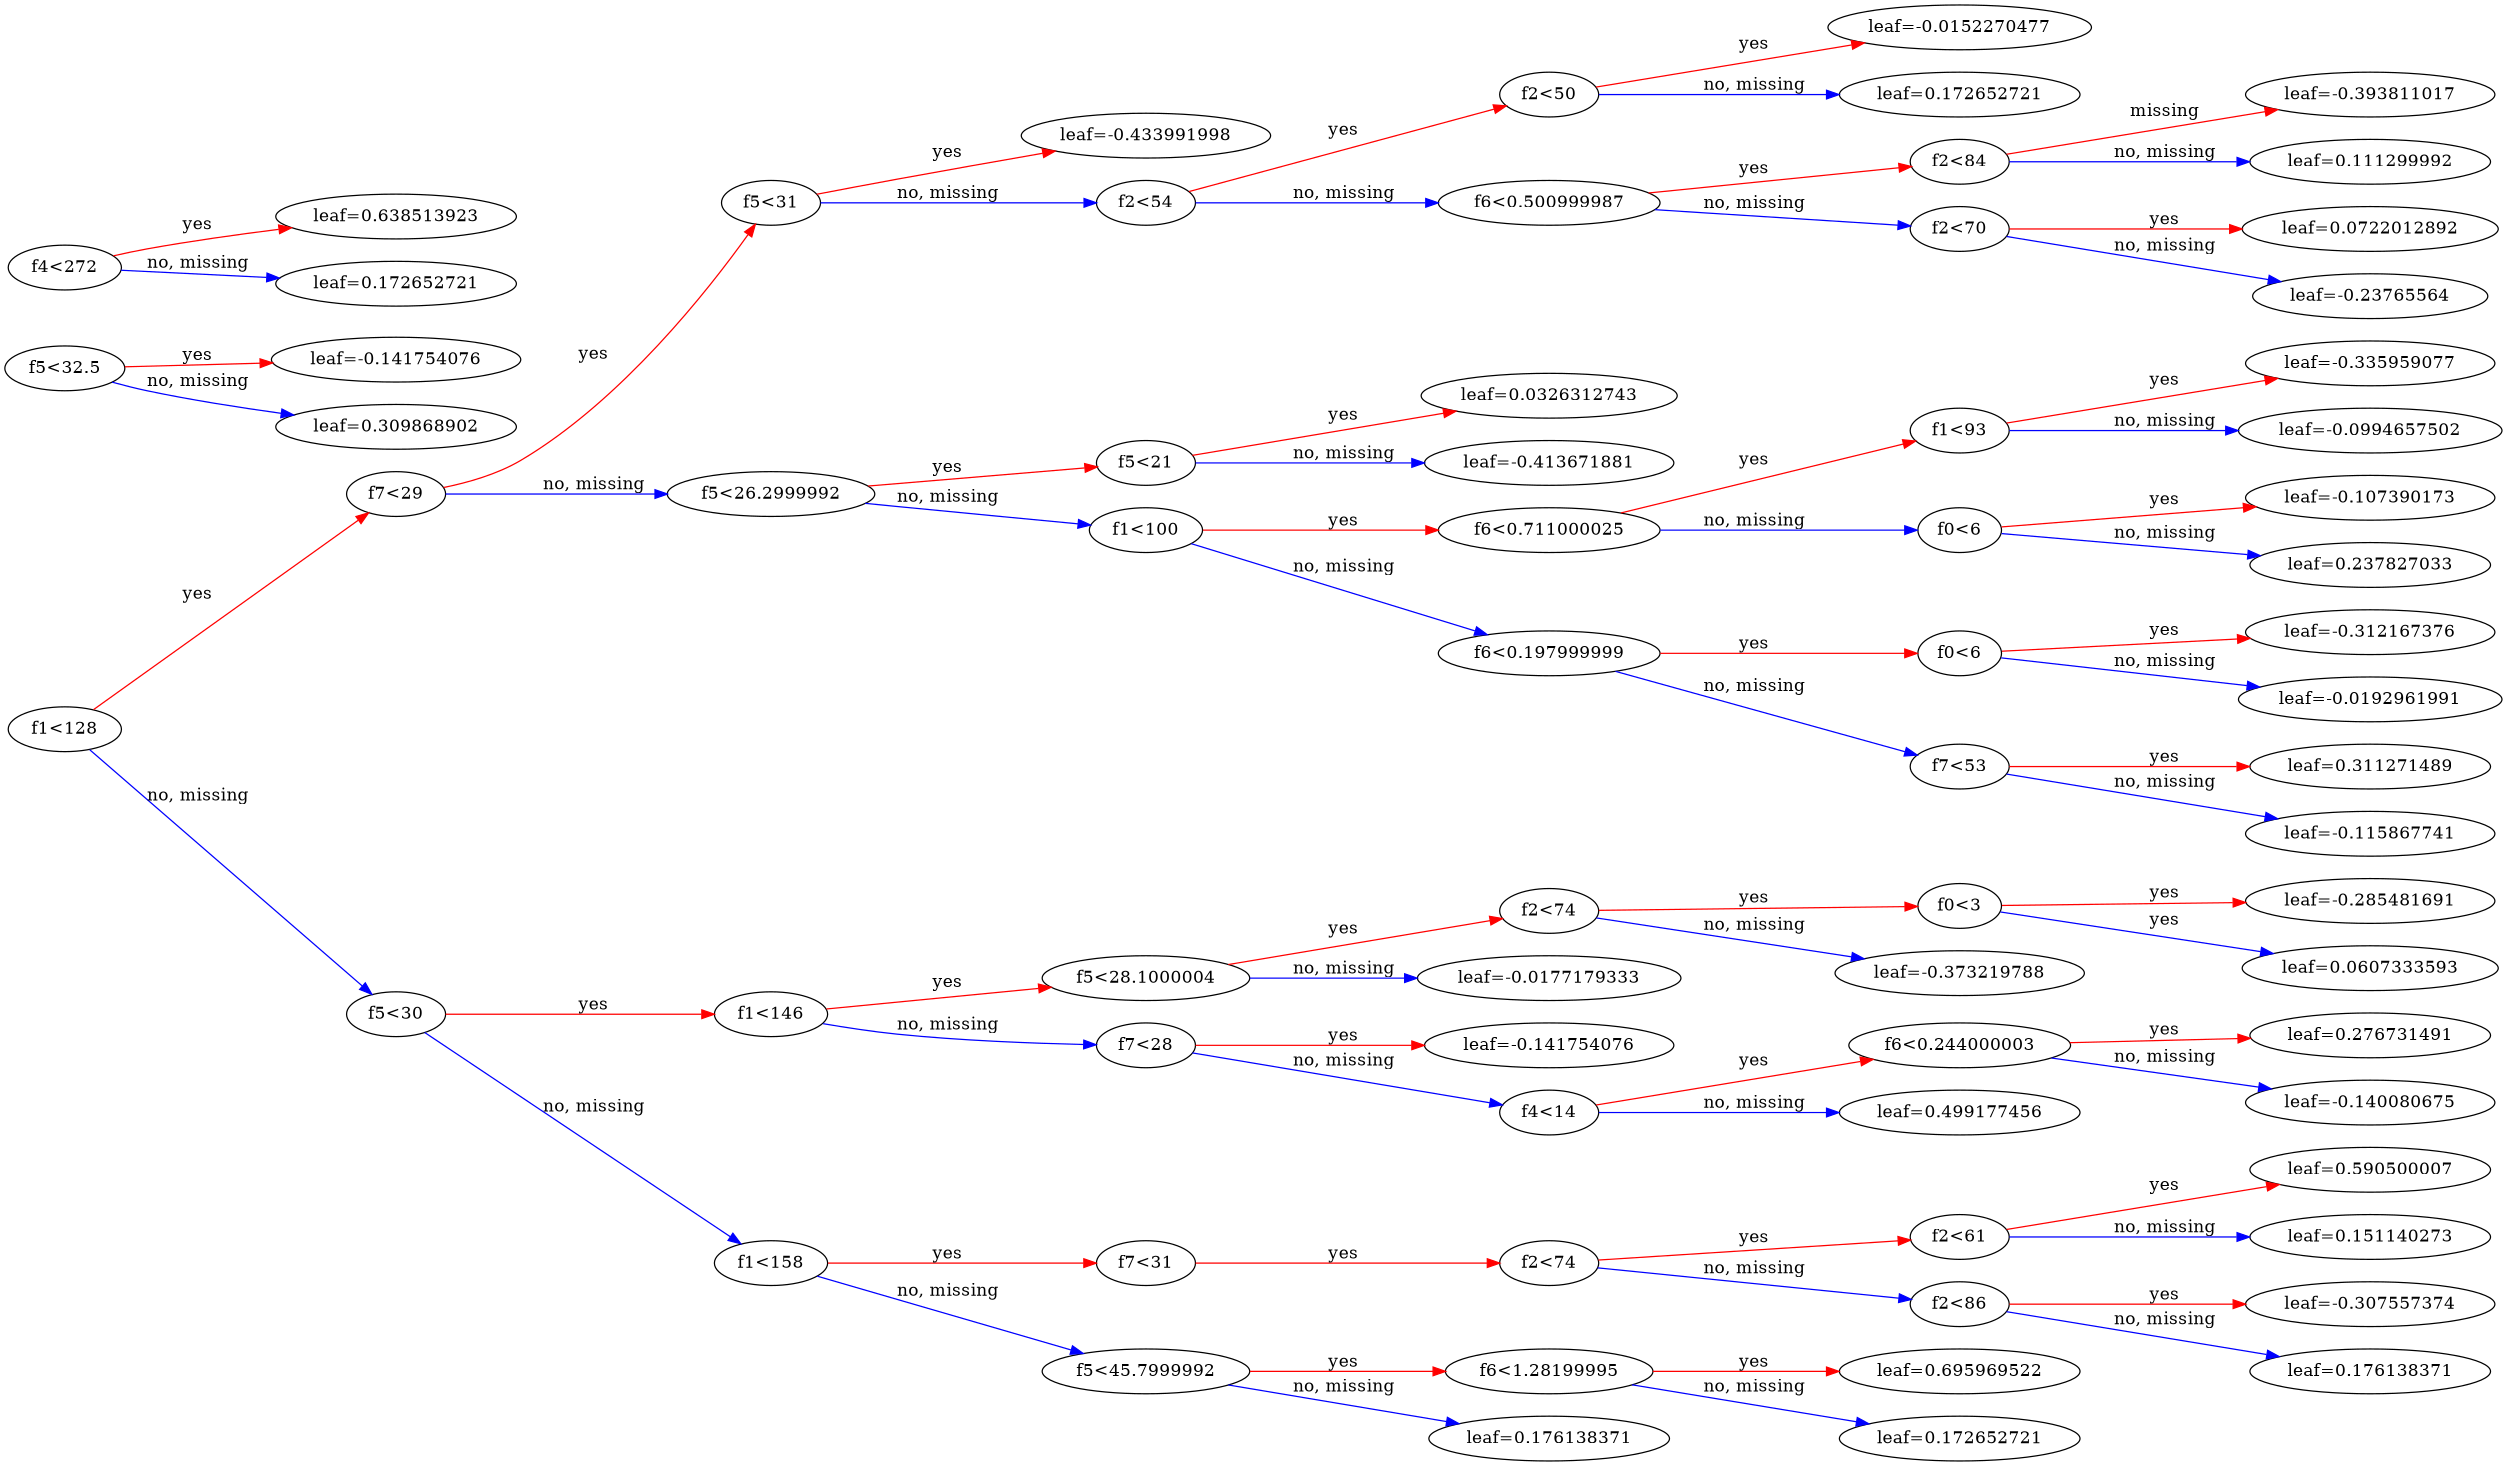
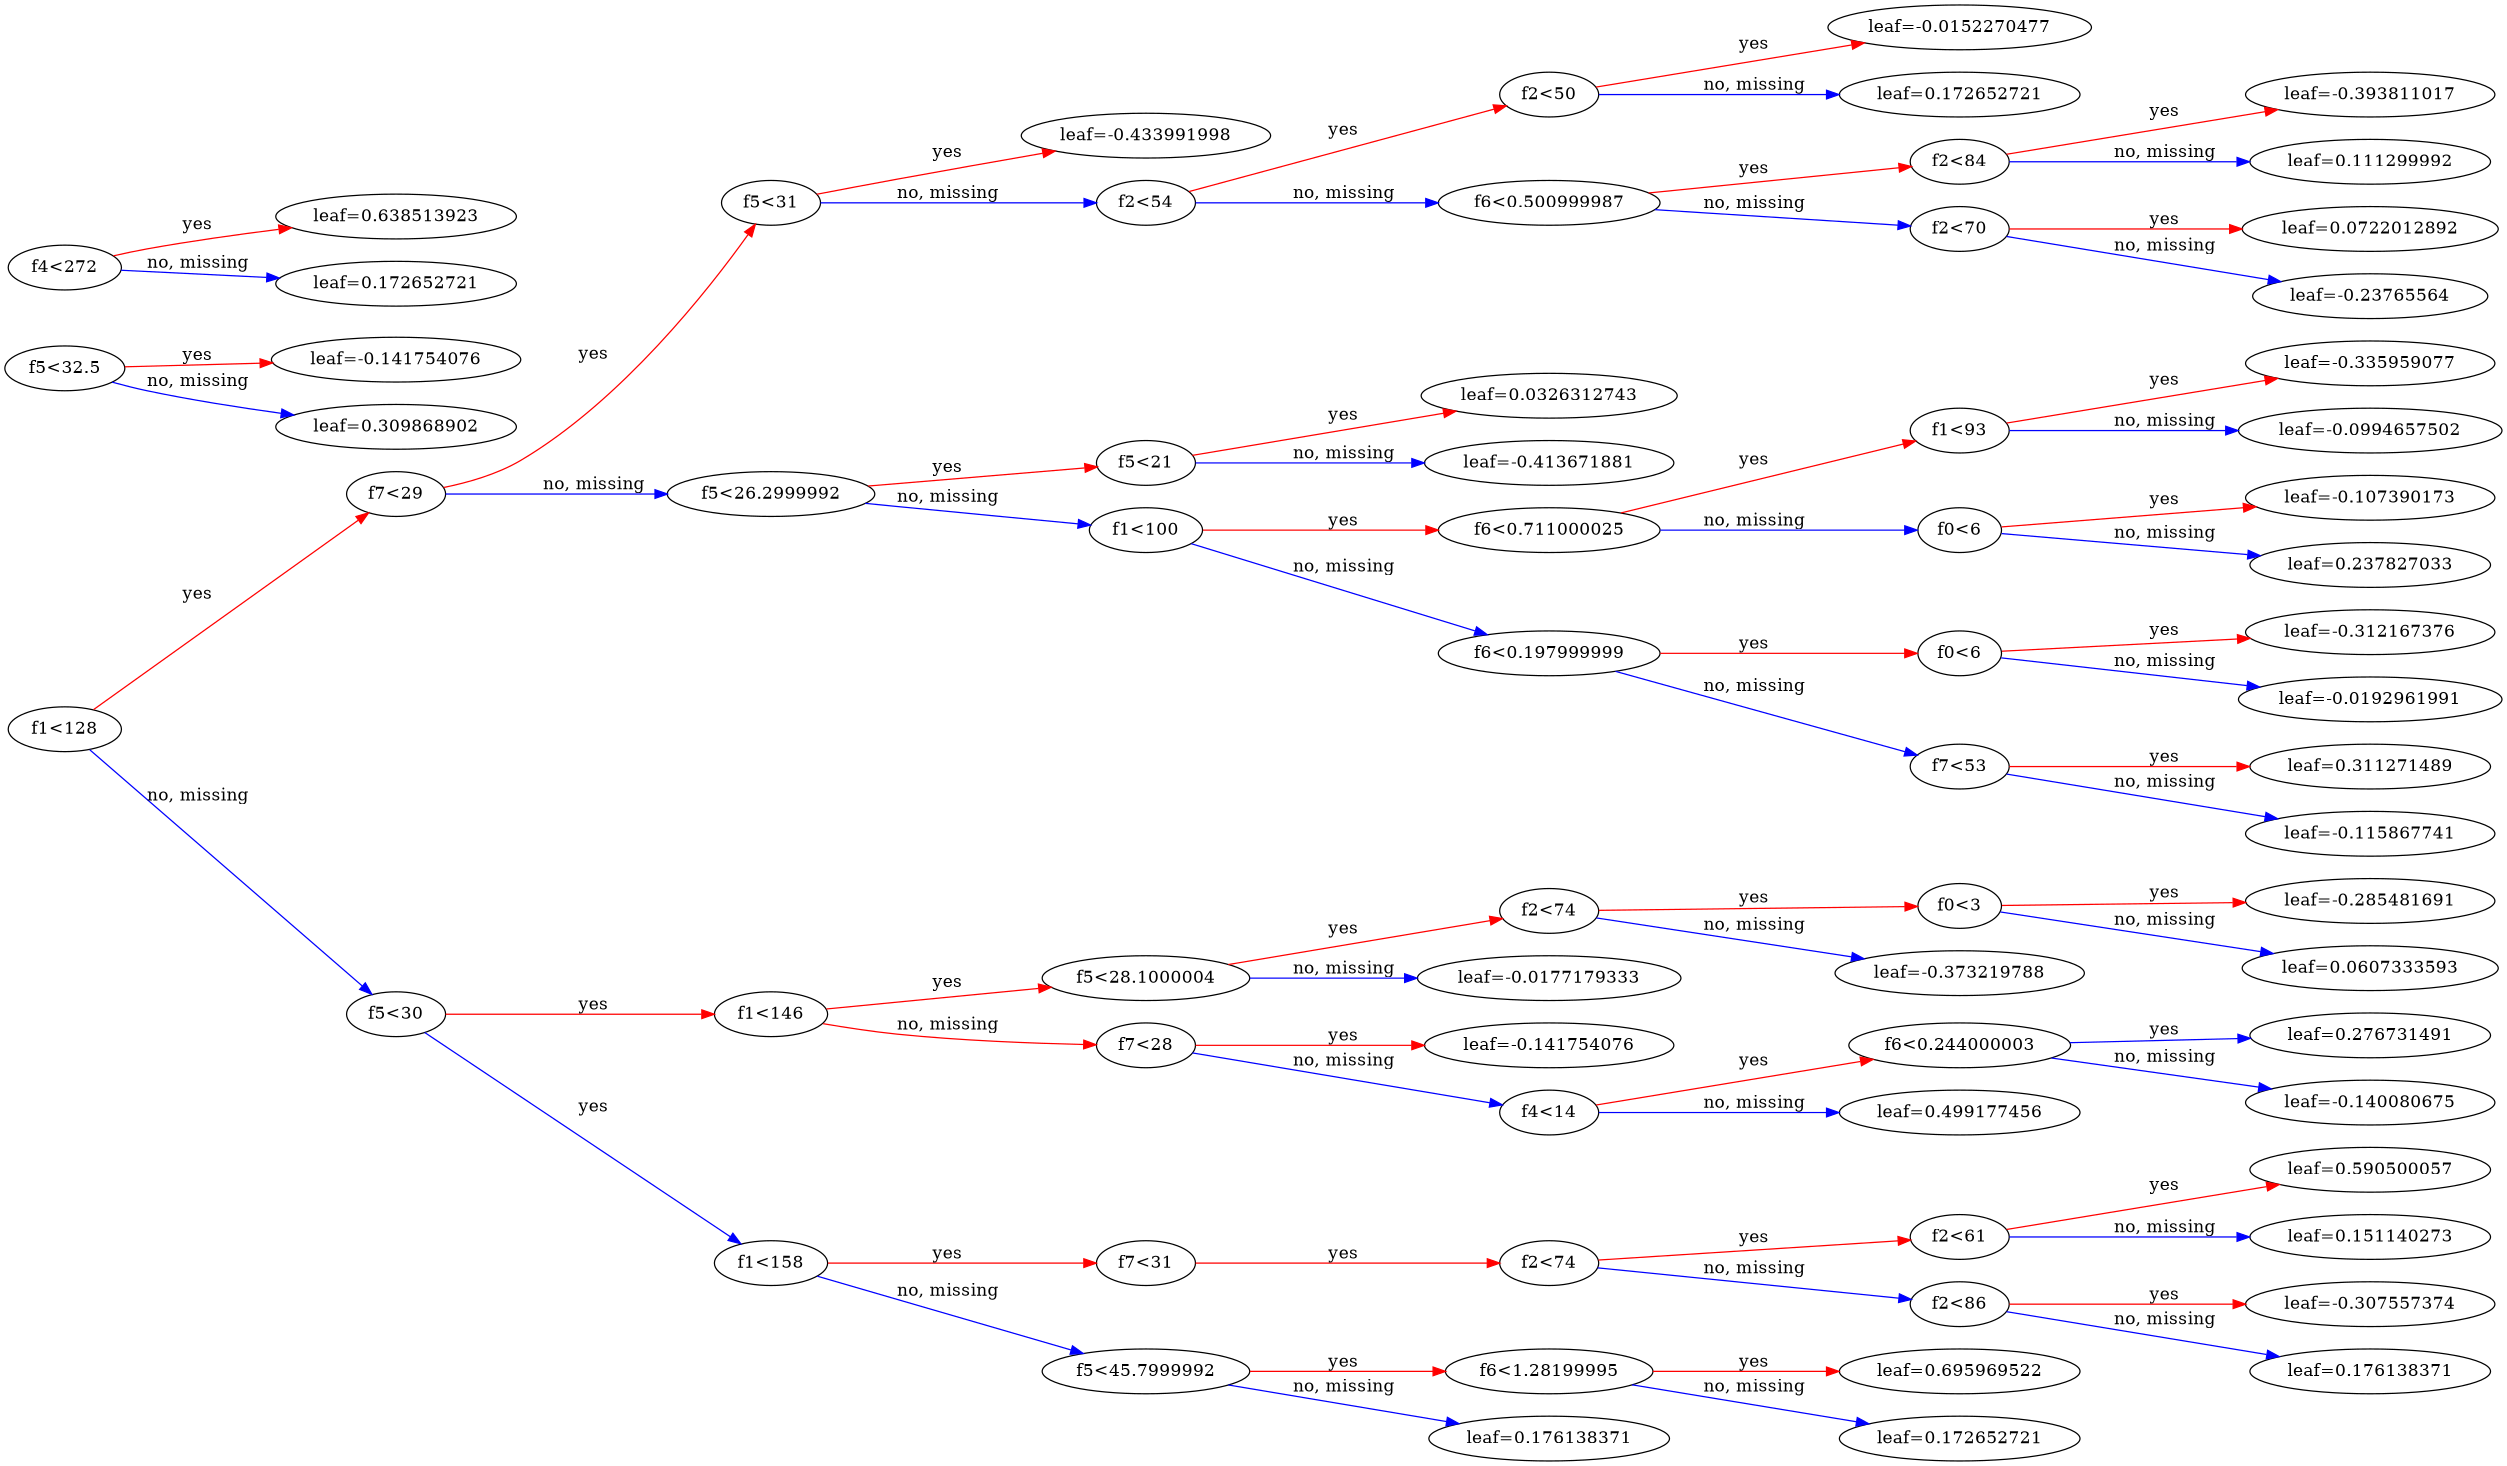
(2165, 111) -> (2165, 111)
(2165, 920) -> (2165, 920)
(953, 1039) -> (953, 1039)
(2154, 1041) -> (2154, 1041)
(594, 1107) -> (594, 1107)
(2370, 1170) -> (2370, 1170)
